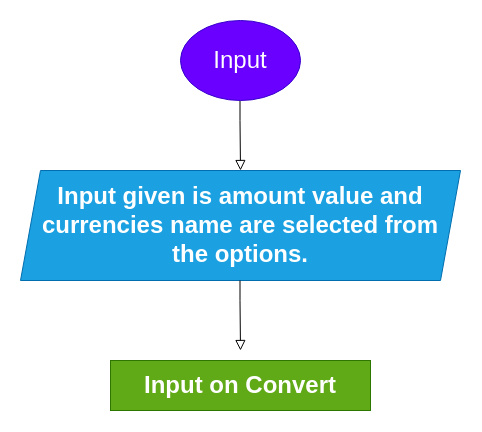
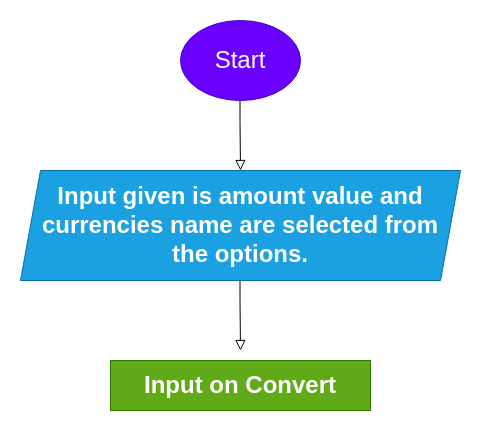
(241, 61) -> (241, 61)
